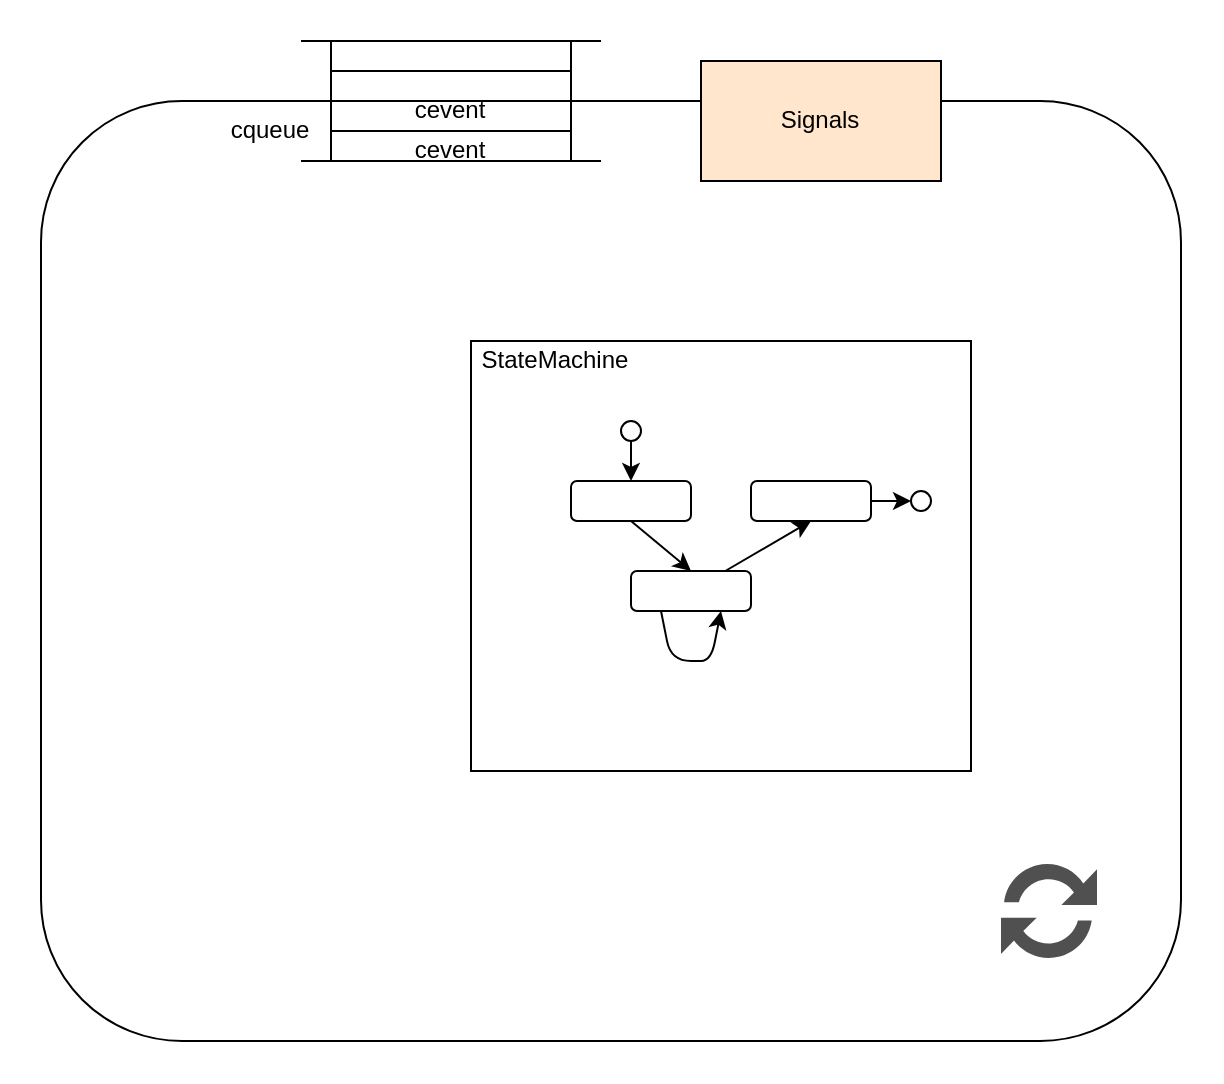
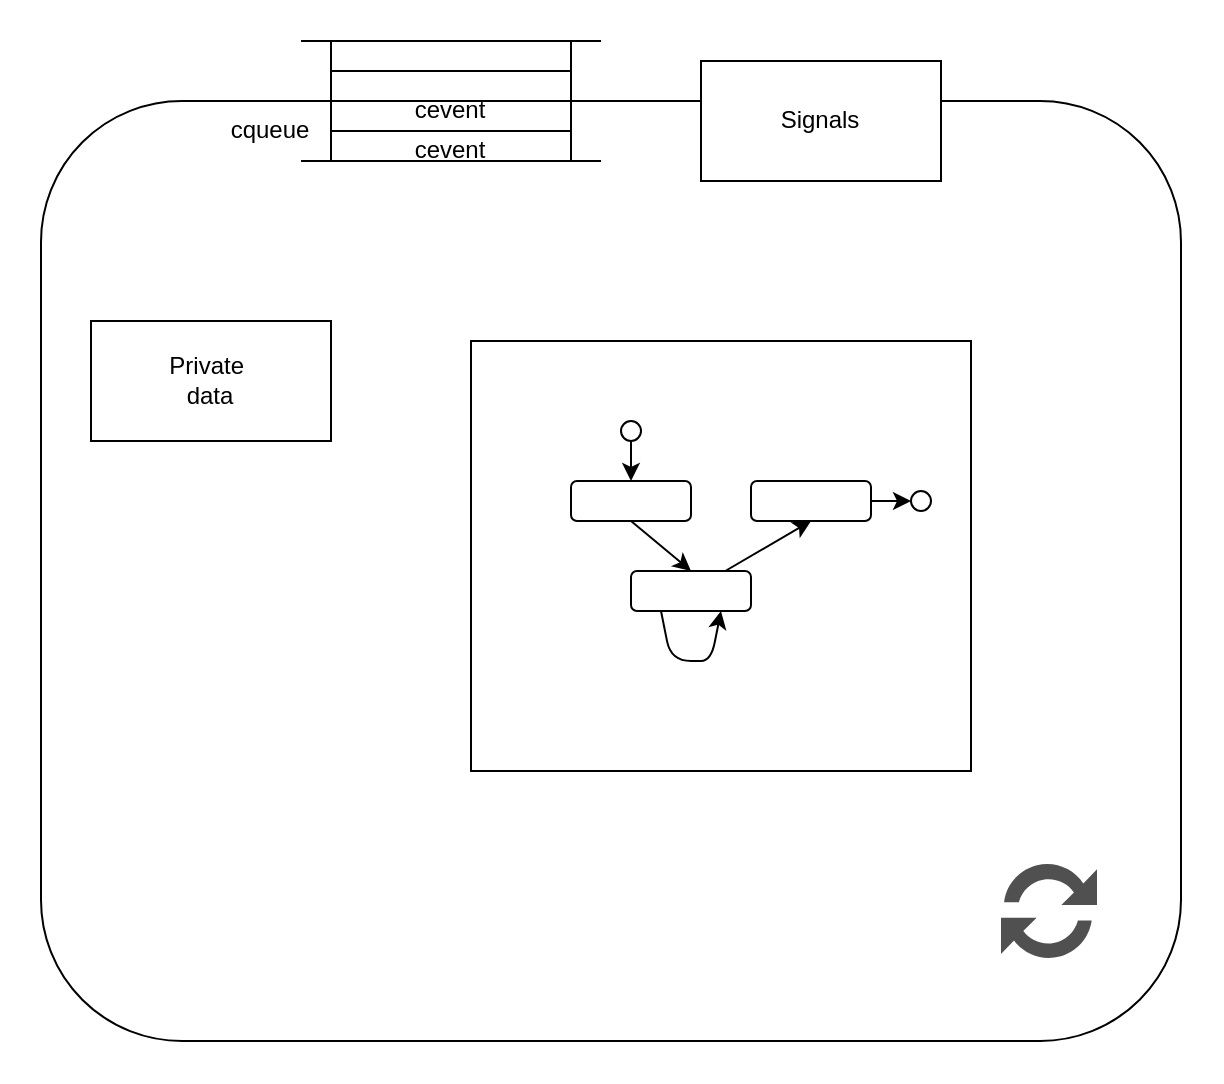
(821, 121) -> (821, 121)
(556, 361) -> none
none -> (211, 381)
